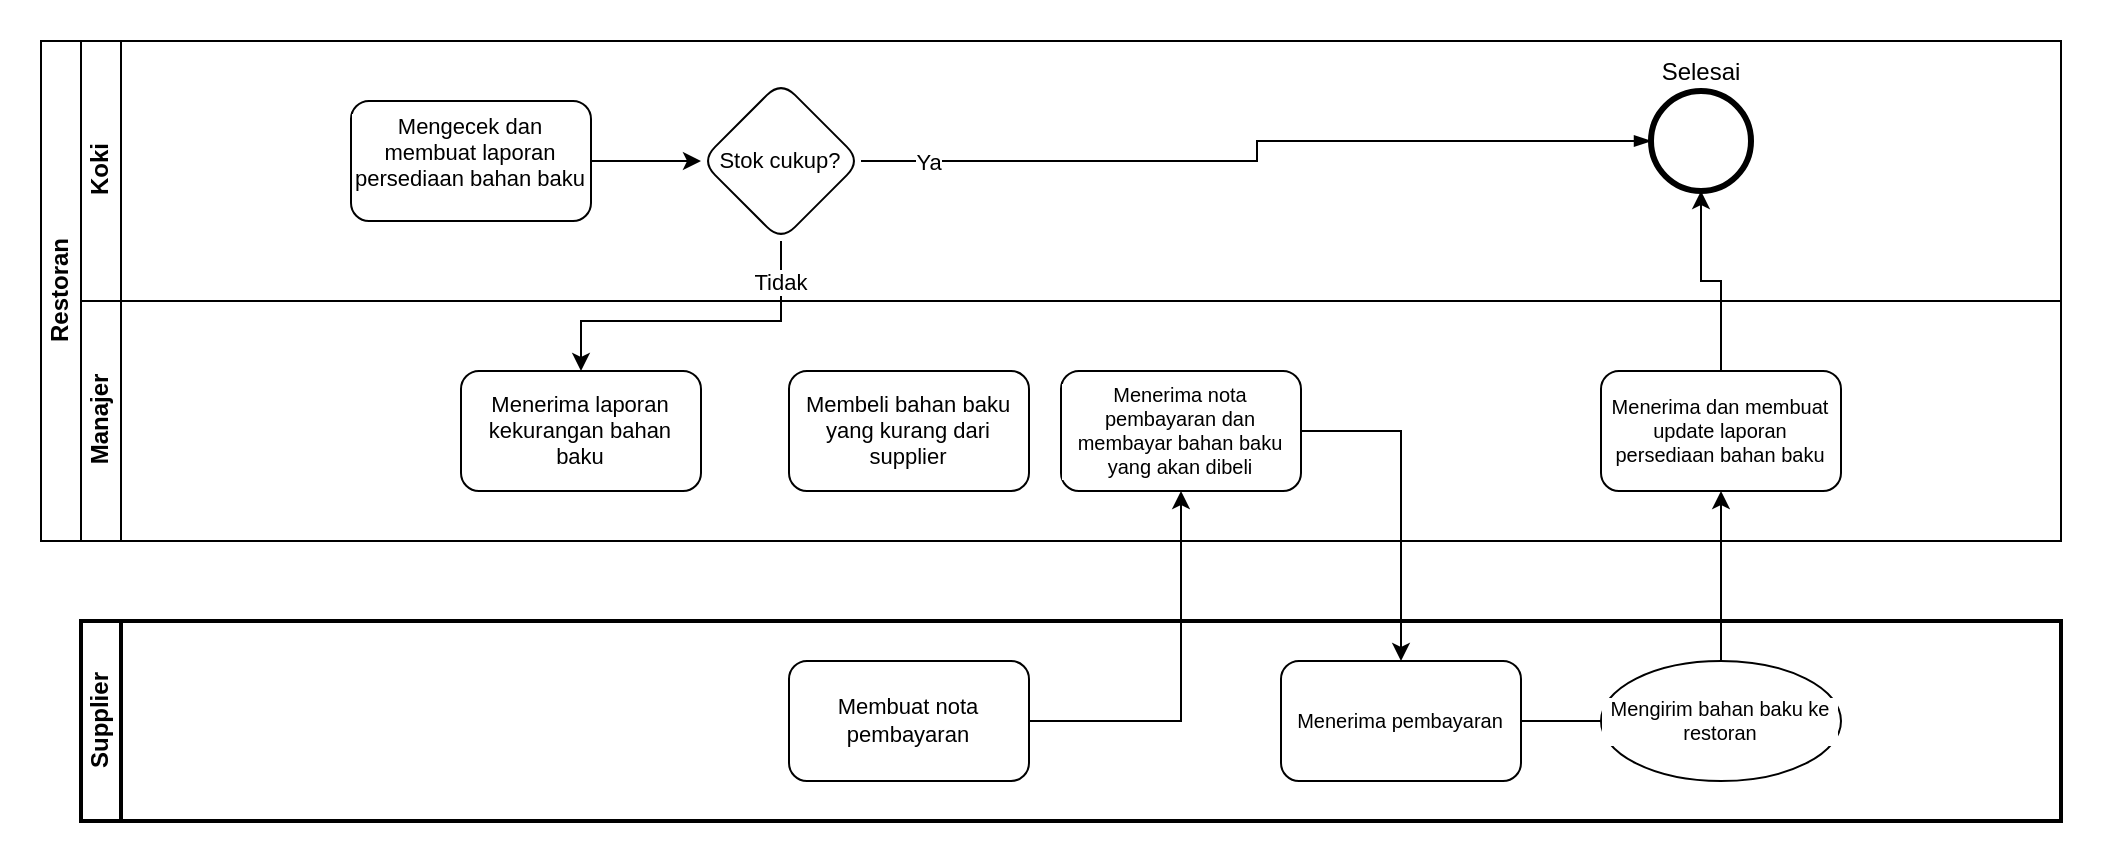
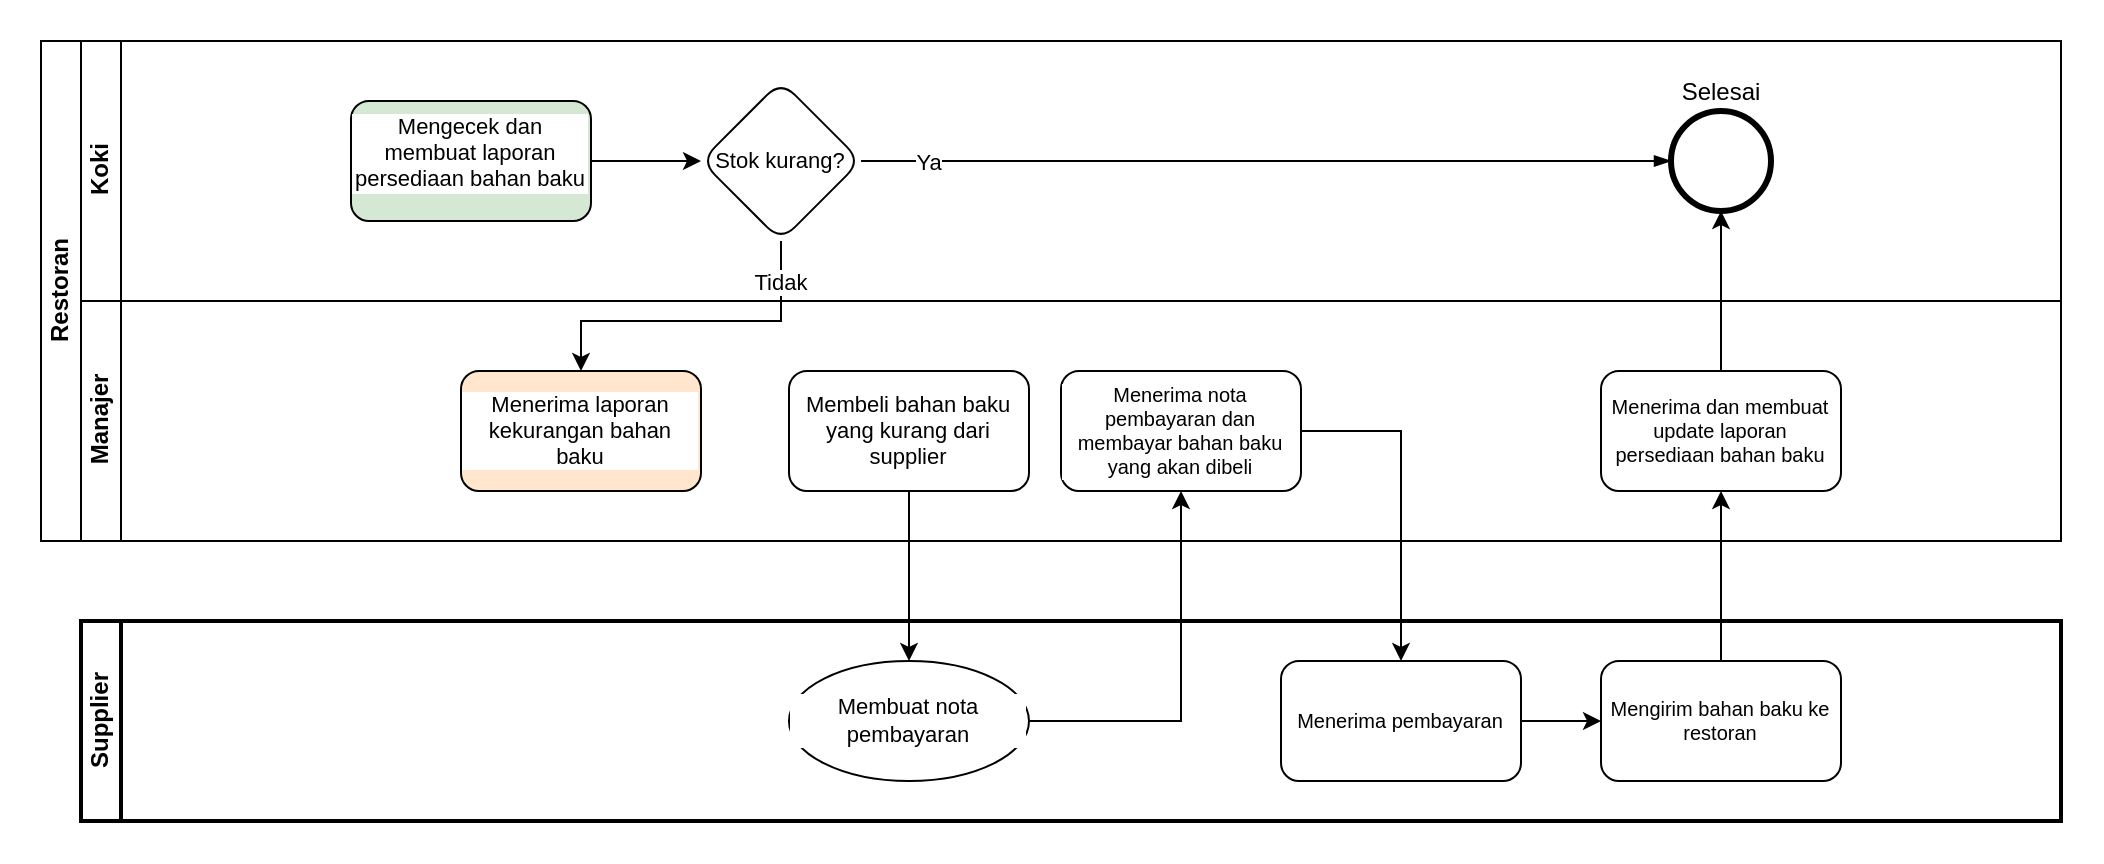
(1701, 141) -> (1721, 161)
(471, 161) -> (471, 161)
(781, 161) -> (781, 161)
(581, 431) -> (581, 431)
none -> (909, 569)
(909, 721) -> (909, 721)
(1591, 721) -> (1586, 721)
(1721, 721) -> (1721, 721)
